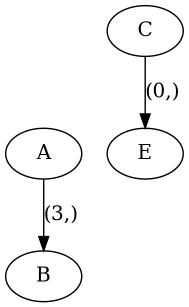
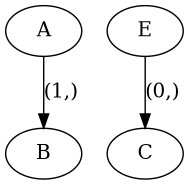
(145, 85) -> (145, 85)
(61, 215) -> (61, 92)
